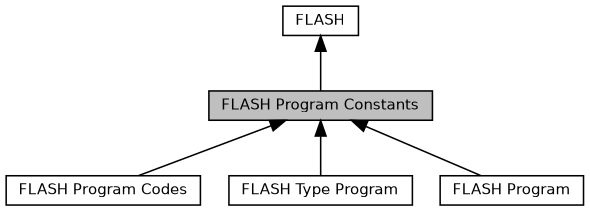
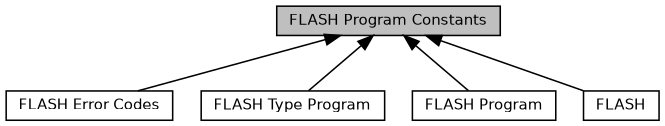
(321, 71) -> (512, 66)
(103, 190) -> (89, 106)
